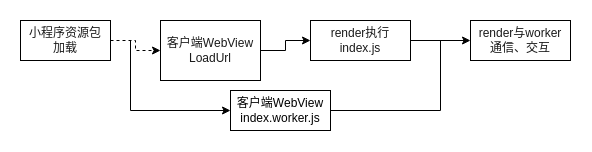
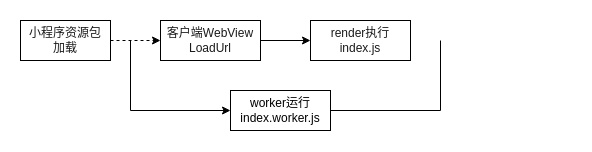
(437, 41) -> none
(521, 41) -> none
(211, 51) -> (211, 41)
(281, 111) -> (281, 111)
